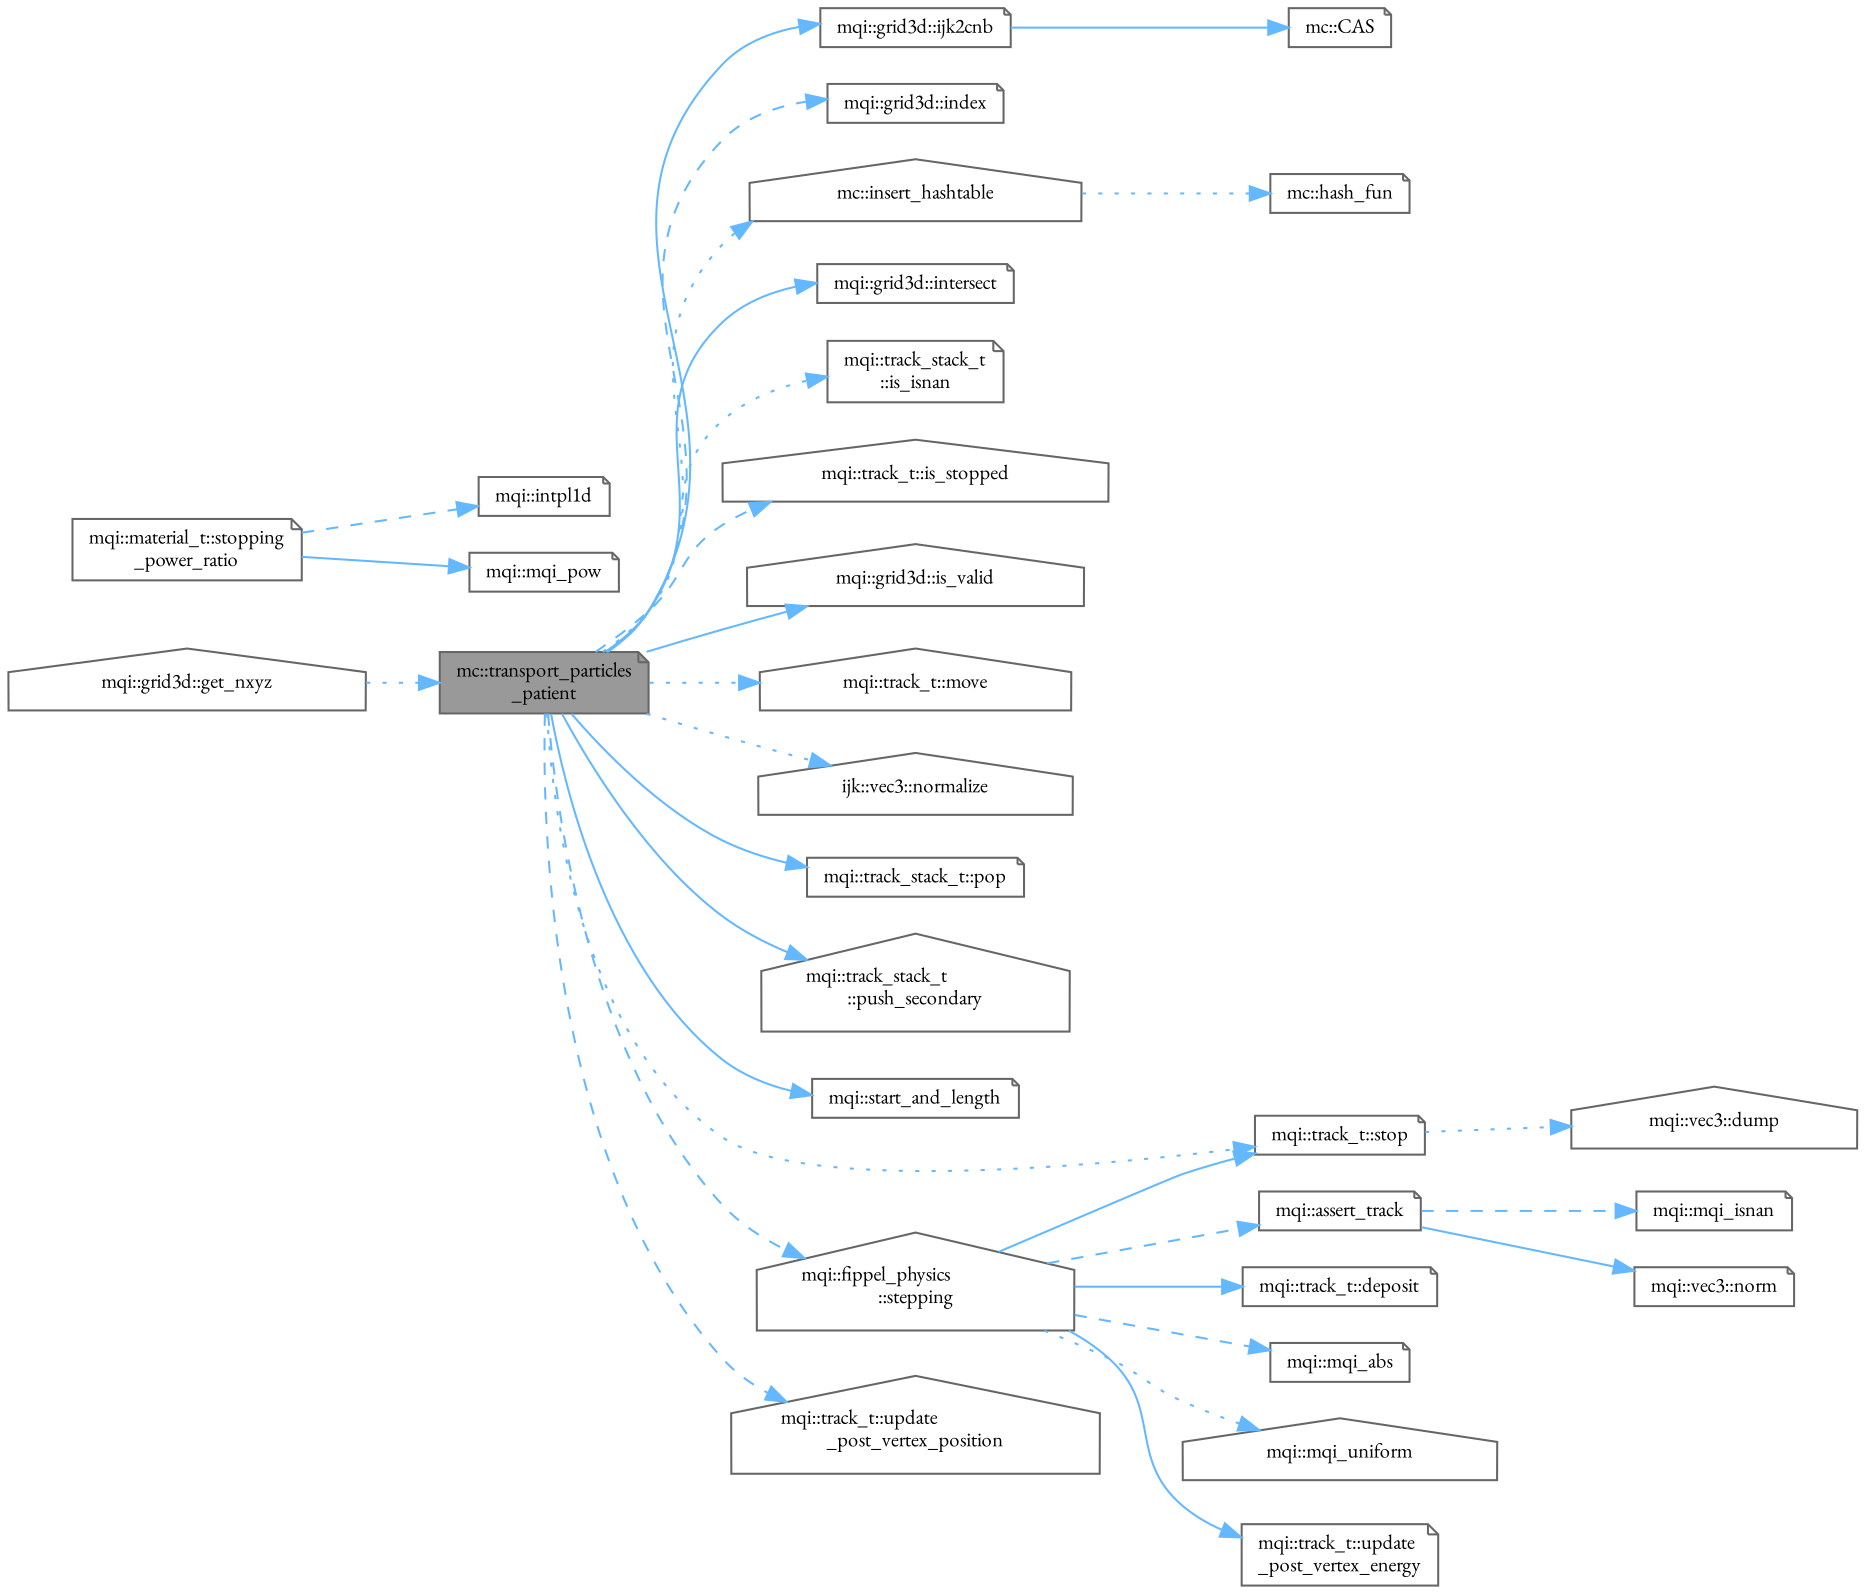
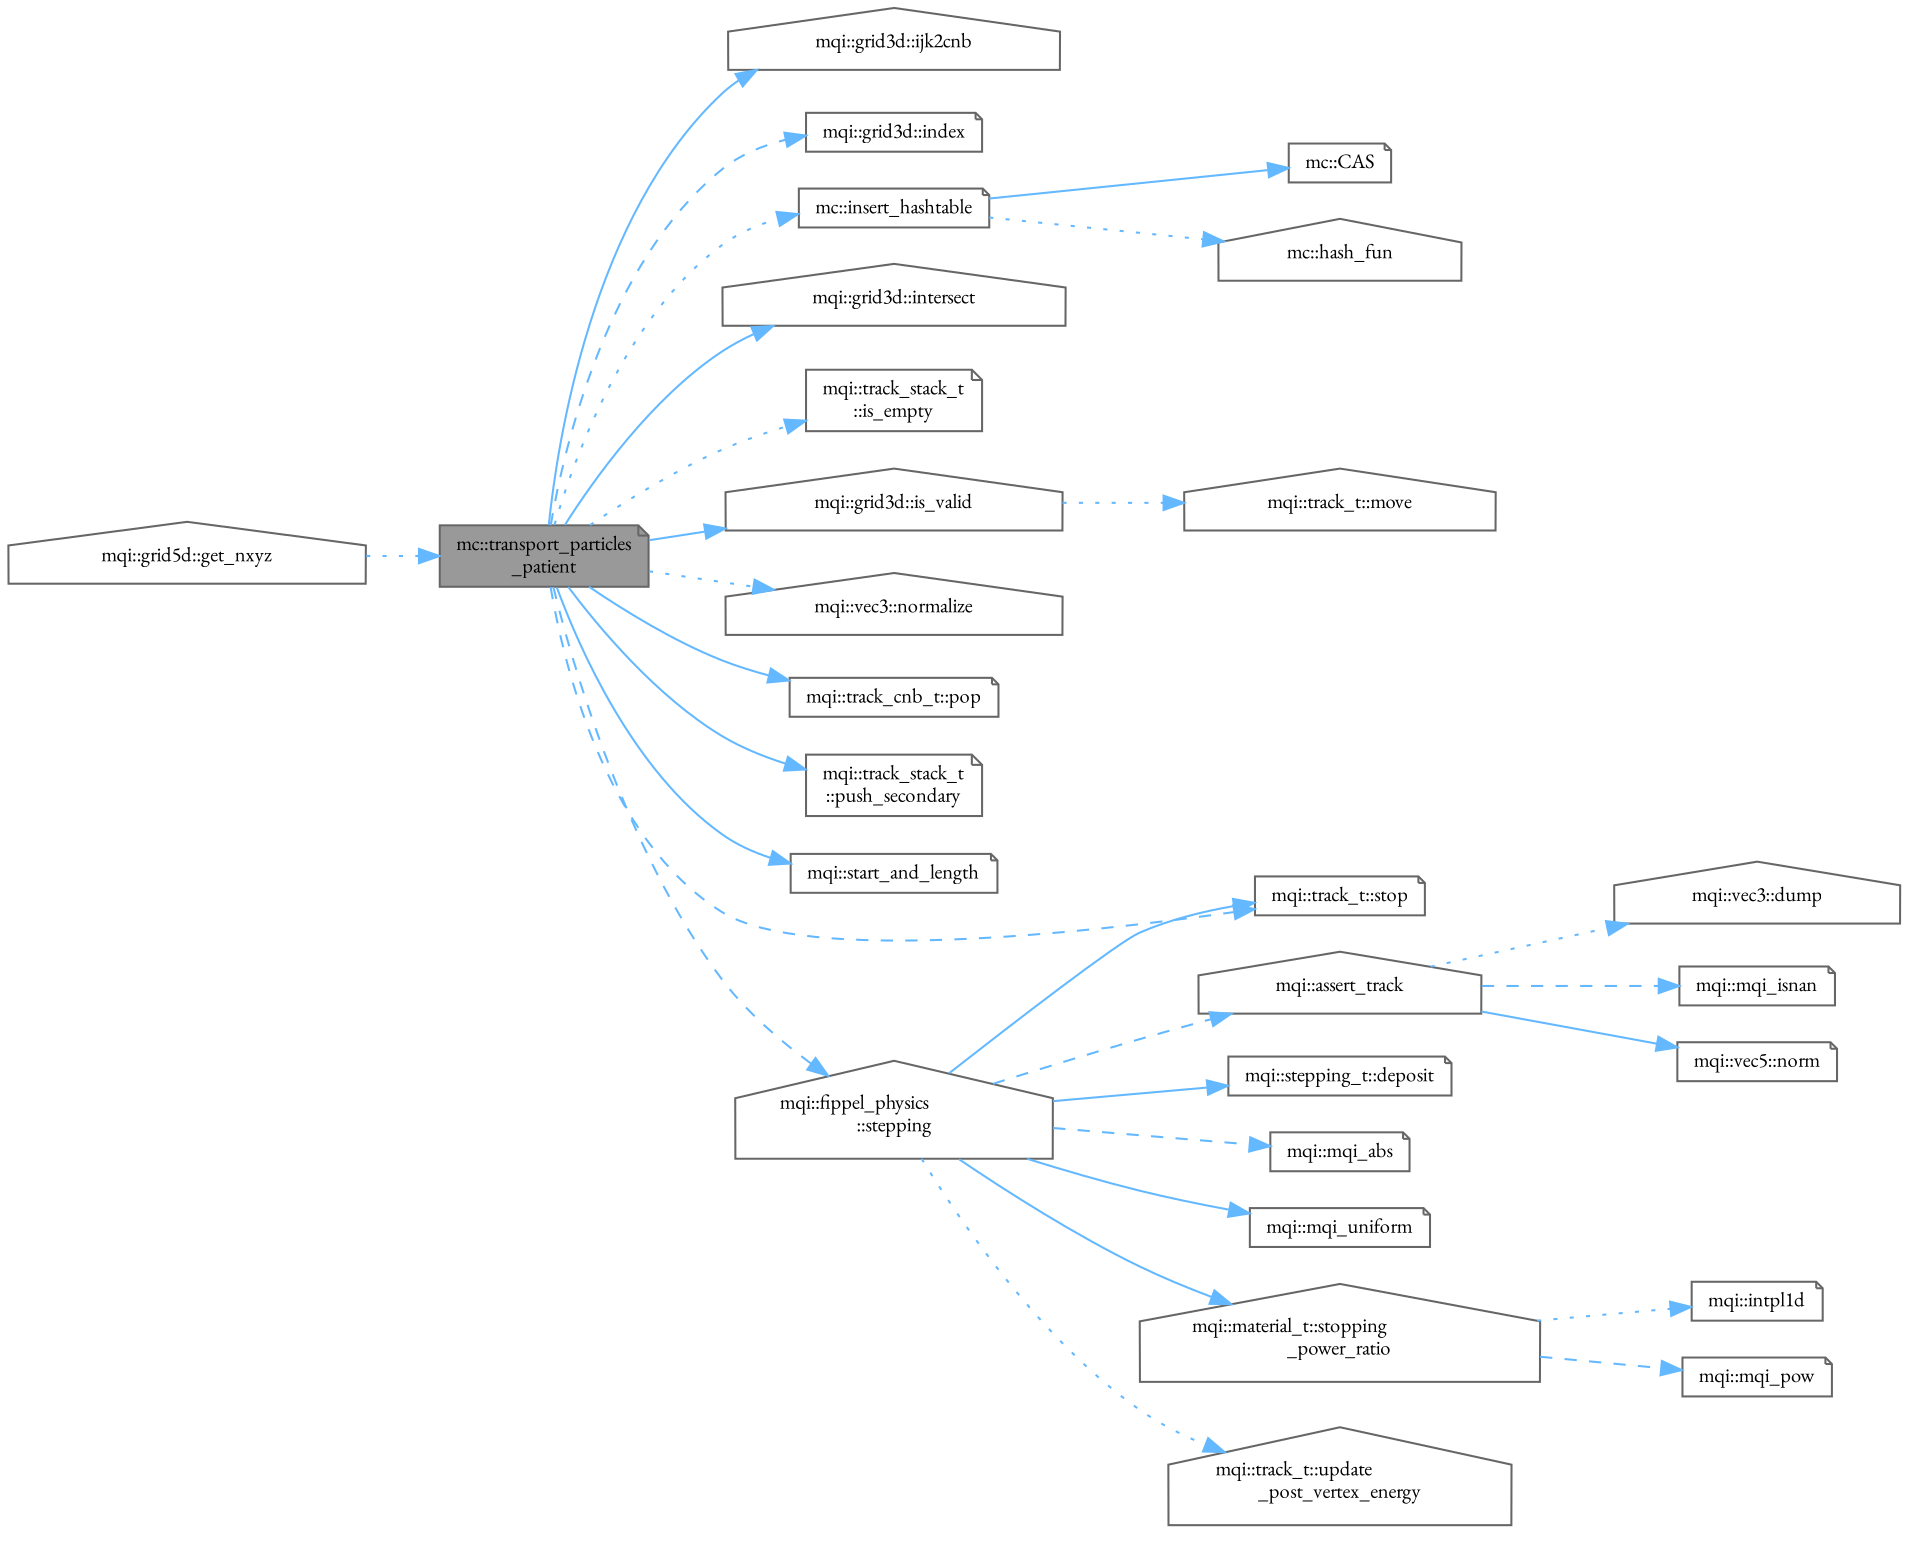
(916, 28) -> (894, 42)
(1140, 28) -> (1128, 184)
(916, 193) -> (894, 208)
(1340, 193) -> (1340, 253)
(916, 284) -> (894, 298)
(916, 372) -> (894, 400)
(916, 474) -> none
(380, 521) -> (1604, 1315)
(187, 550) -> (1340, 1338)
(375, 562) -> (1601, 1362)
(187, 683) -> (187, 556)
(694, 683) -> (1113, 503)
(916, 787) -> (894, 607)
(916, 877) -> (894, 697)
(916, 988) -> (894, 785)
(1488, 1130) -> (1519, 947)
(743, 1146) -> (788, 932)
(1340, 1211) -> (1340, 986)
none -> (1081, 1236)
(1340, 1287) -> (1340, 1076)
(1714, 1287) -> (1757, 1062)
(1142, 1378) -> (1127, 1188)
(916, 1430) -> none
(1145, 1431) -> (1043, 1323)
(1340, 1453) -> (1340, 1228)
(1340, 1555) -> (1340, 1481)
